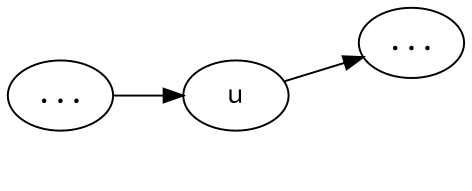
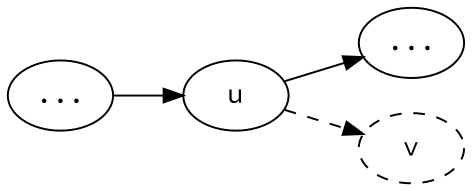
none -> (411, 148)
